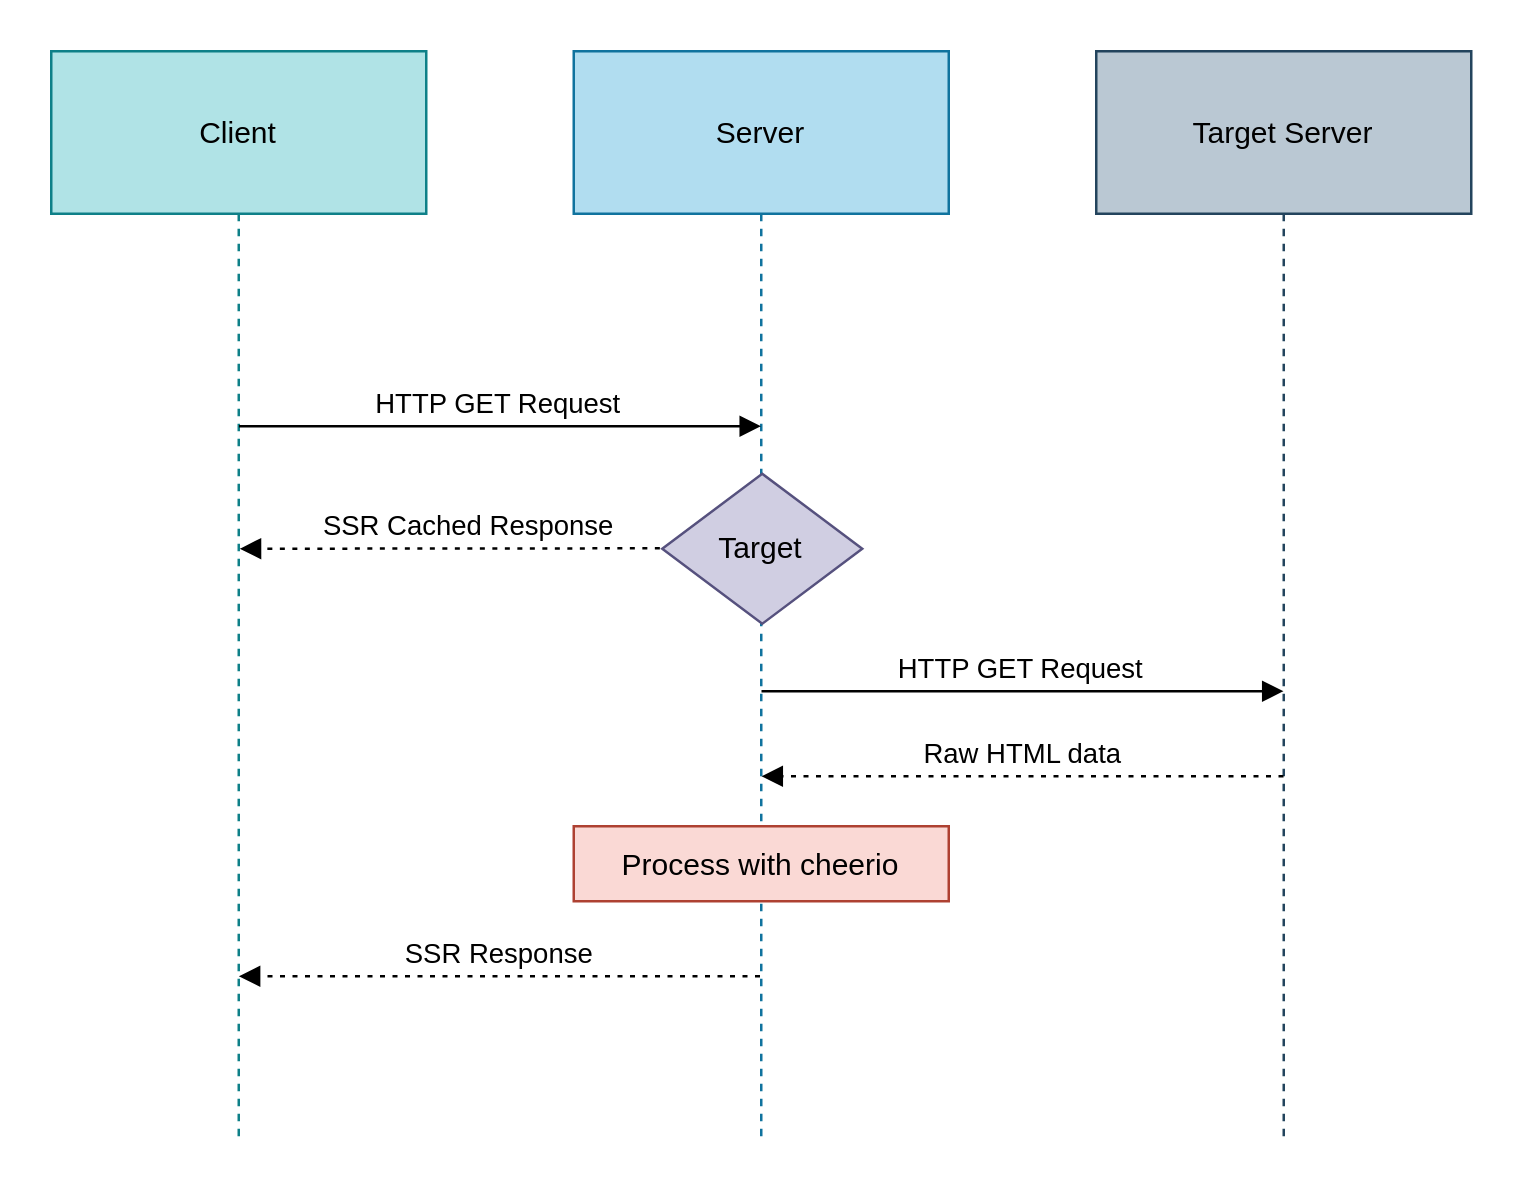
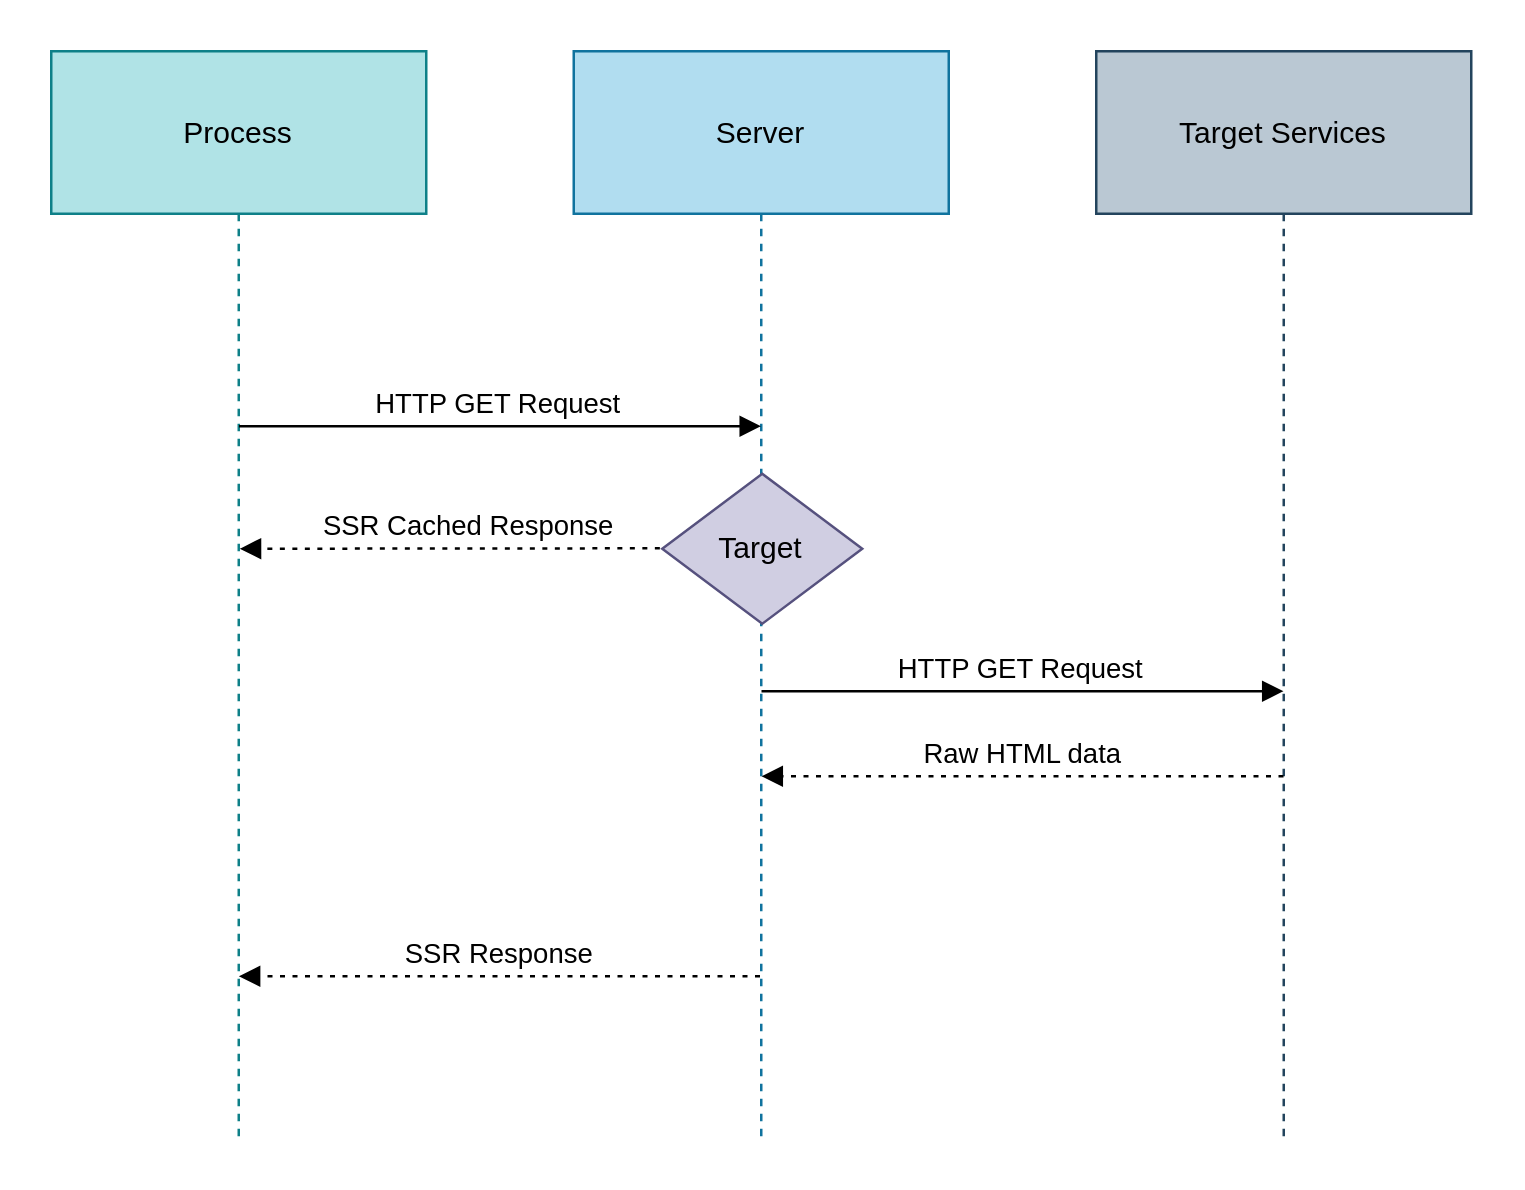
(239, 134) -> (239, 134)
(1284, 134) -> (1284, 134)
(761, 864) -> none
